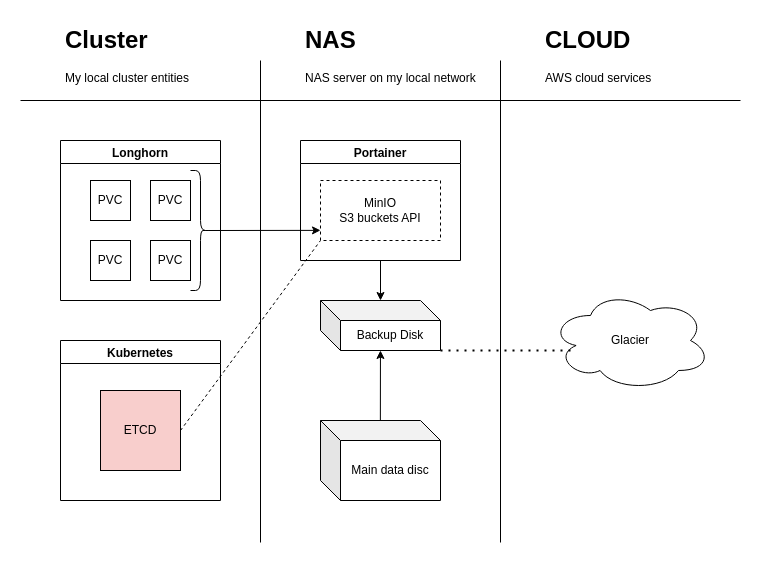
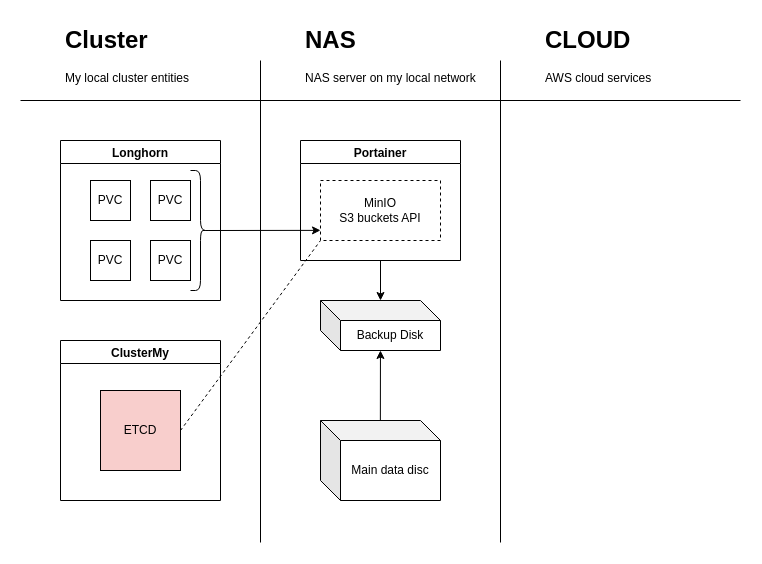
(631, 341) -> none
(506, 351) -> none
(140, 353) -> (140, 353)
